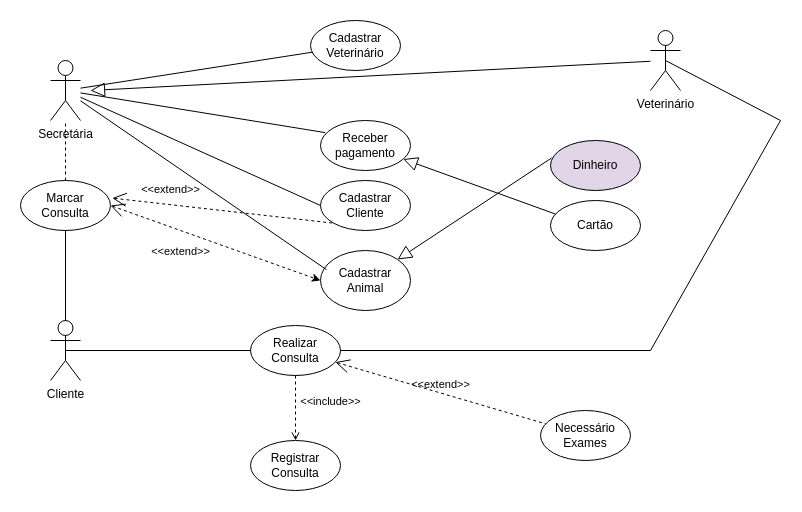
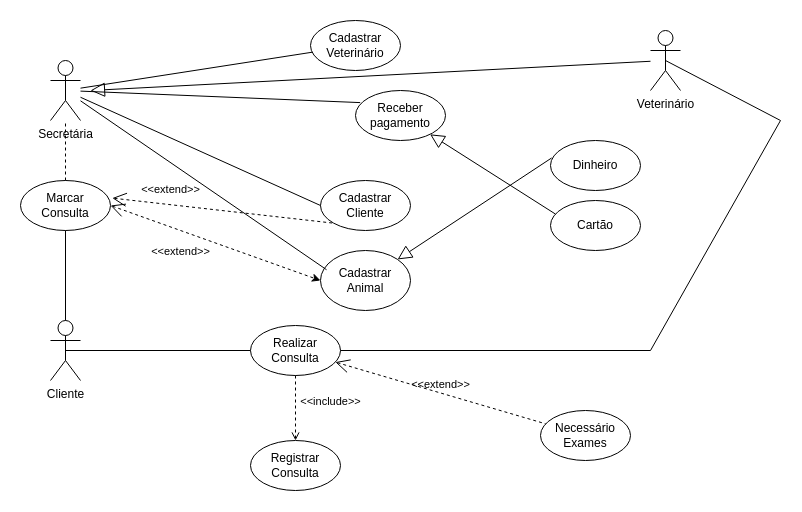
(366, 146) -> (401, 116)
(596, 166) -> (596, 166)
